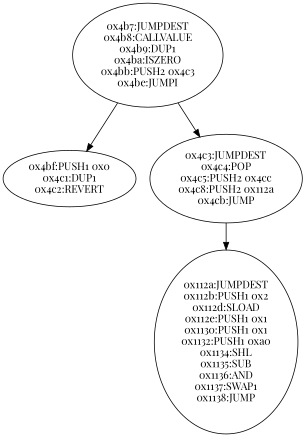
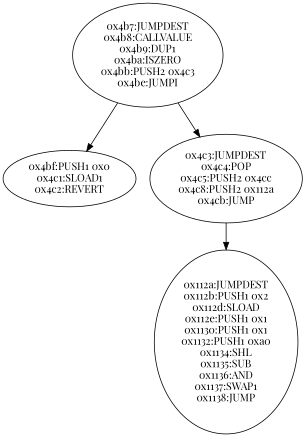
(70, 179) -> (70, 179)
